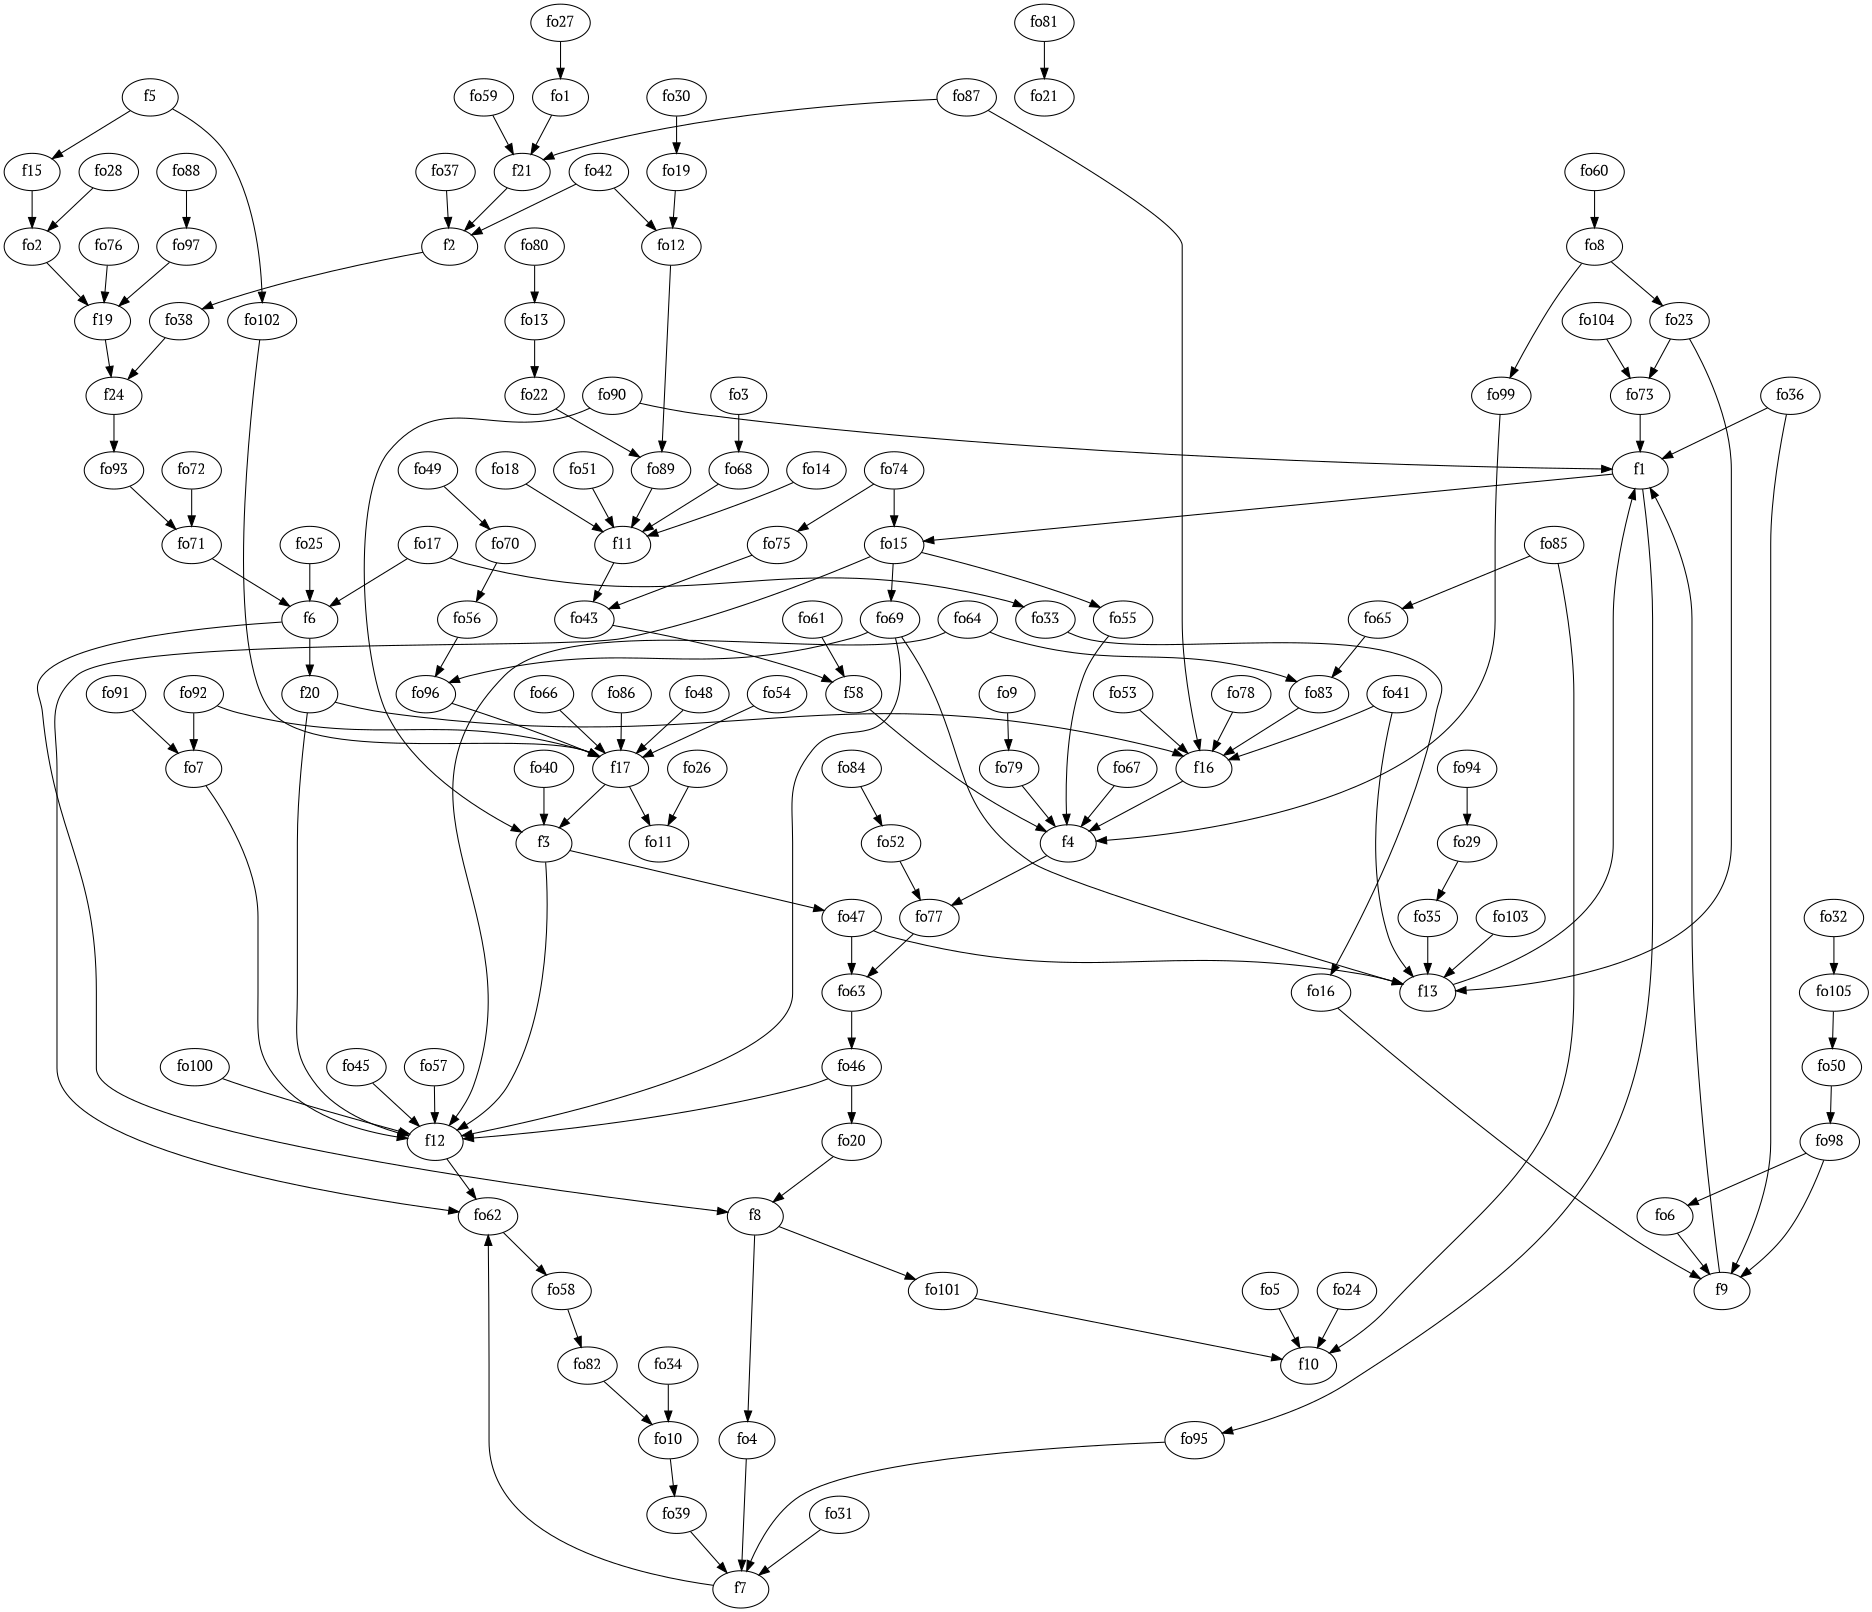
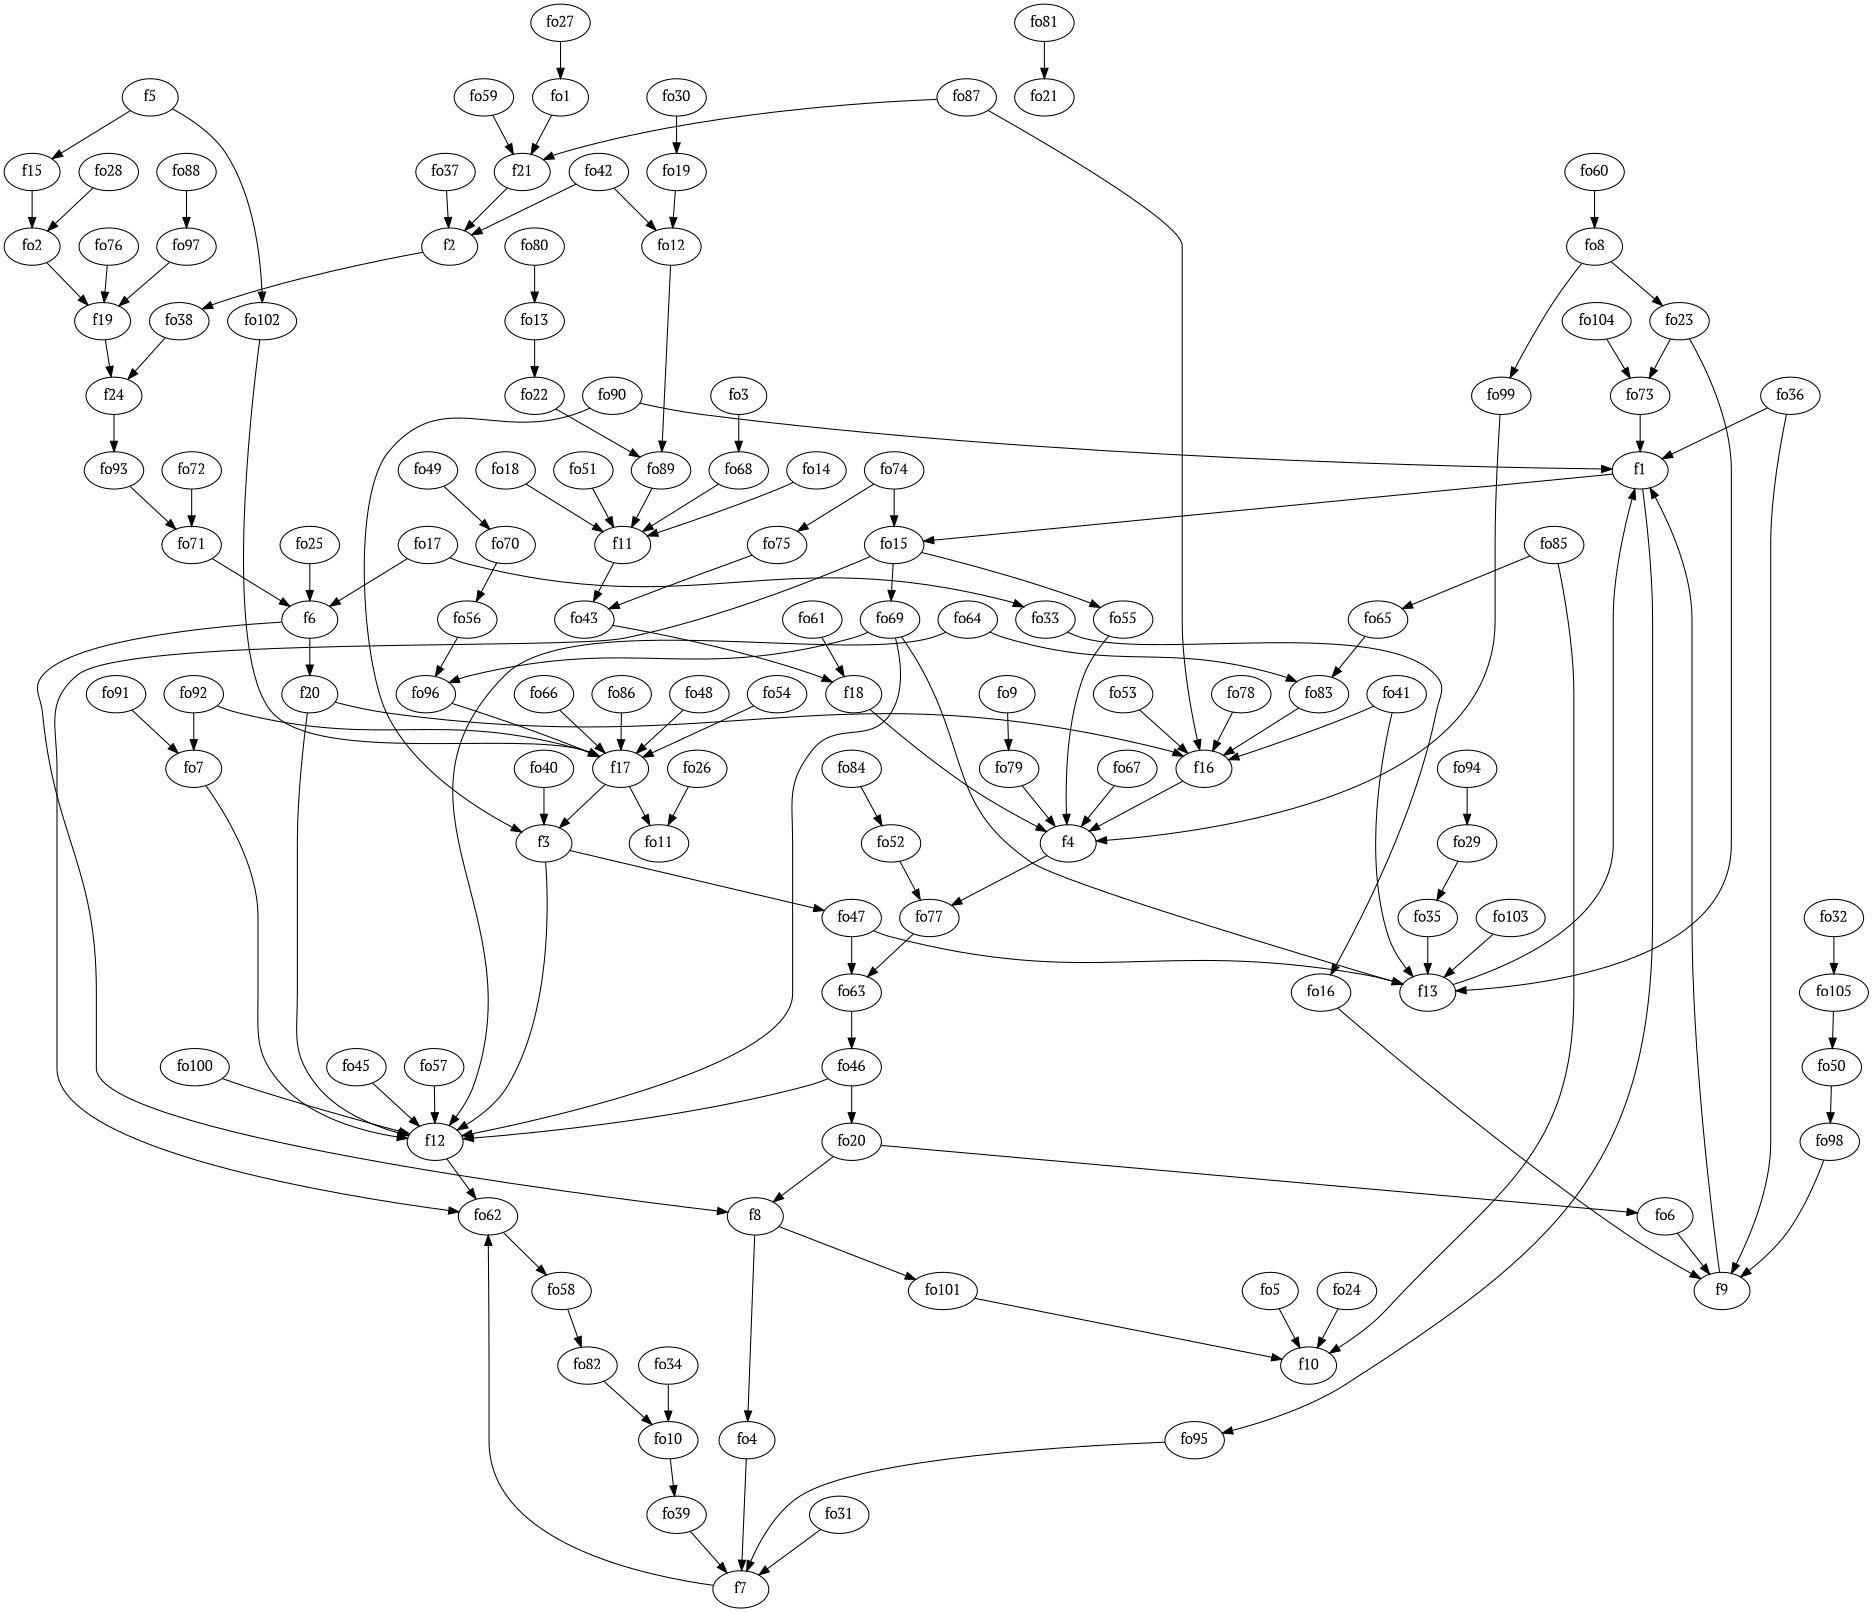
(854, 694) -> (854, 694)
(1752, 1177) -> (1254, 1179)
